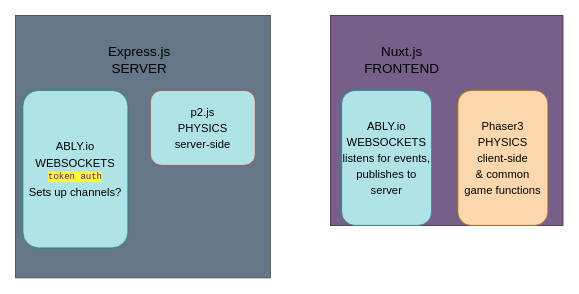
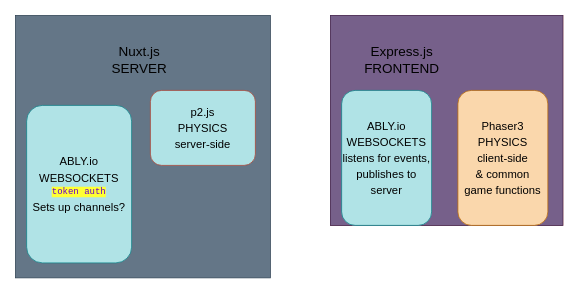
(140, 60) -> (140, 60)
(402, 60) -> (402, 60)
(75, 169) -> (79, 184)
